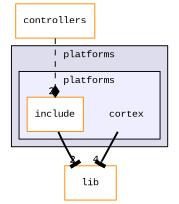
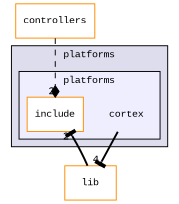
(69, 153) -> (81, 153)
